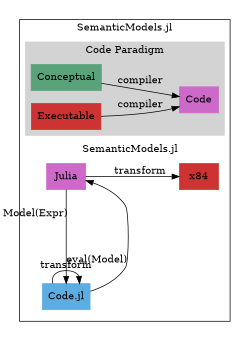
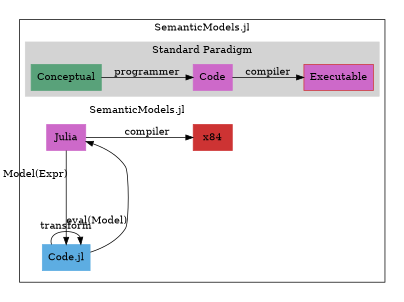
(125, 50) -> (202, 50)
(140, 81) -> (147, 72)
(137, 114) -> (264, 77)
(66, 117) -> (339, 77)
(140, 171) -> (147, 132)
